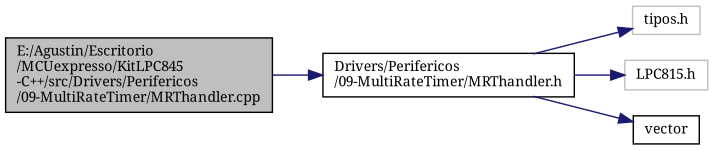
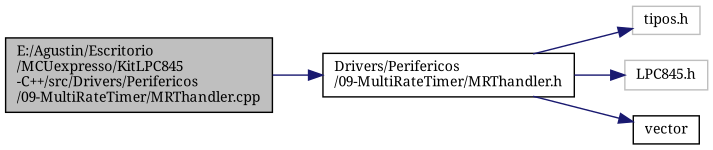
(666, 75) -> (666, 75)
